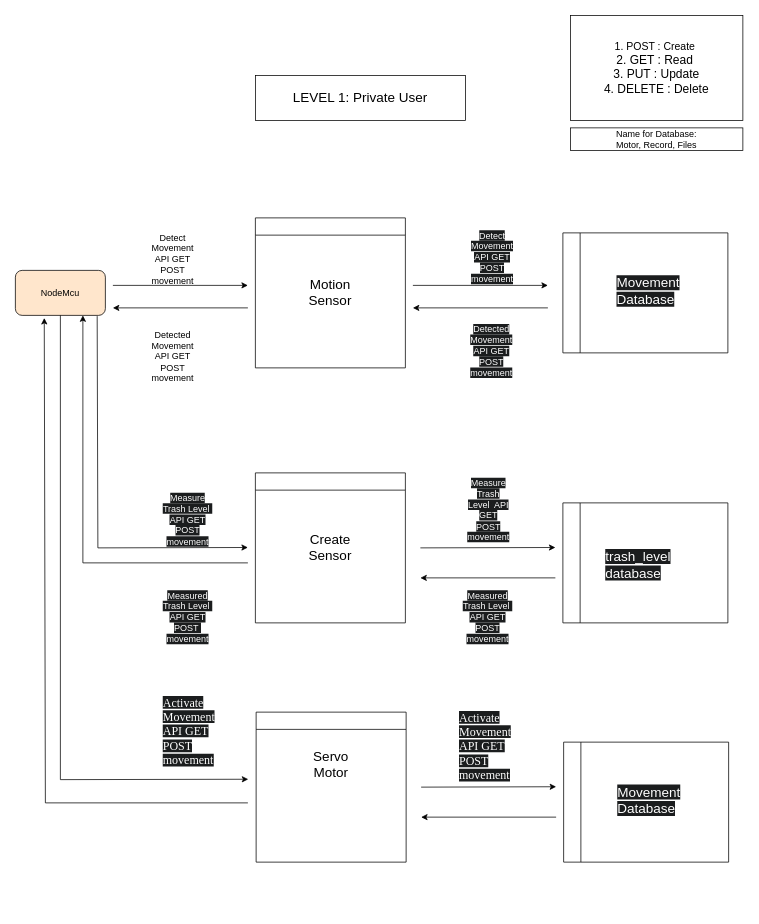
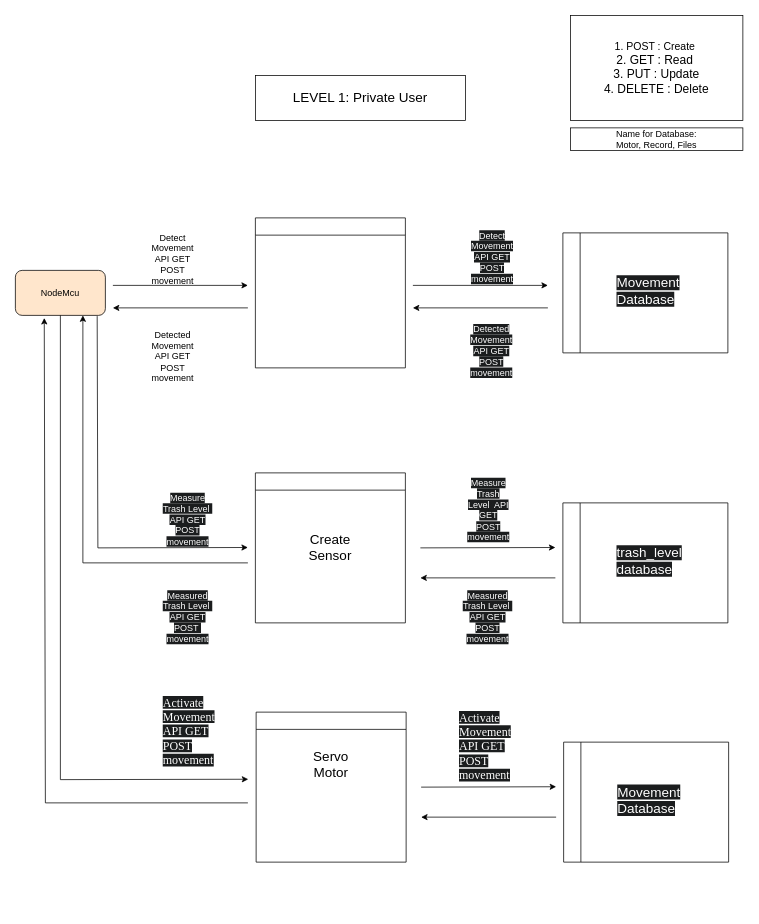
(330, 293) -> none
(660, 563) -> (672, 559)
